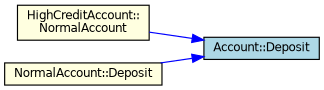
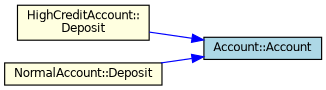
(83, 23) -> (83, 23)
(262, 48) -> (263, 48)
